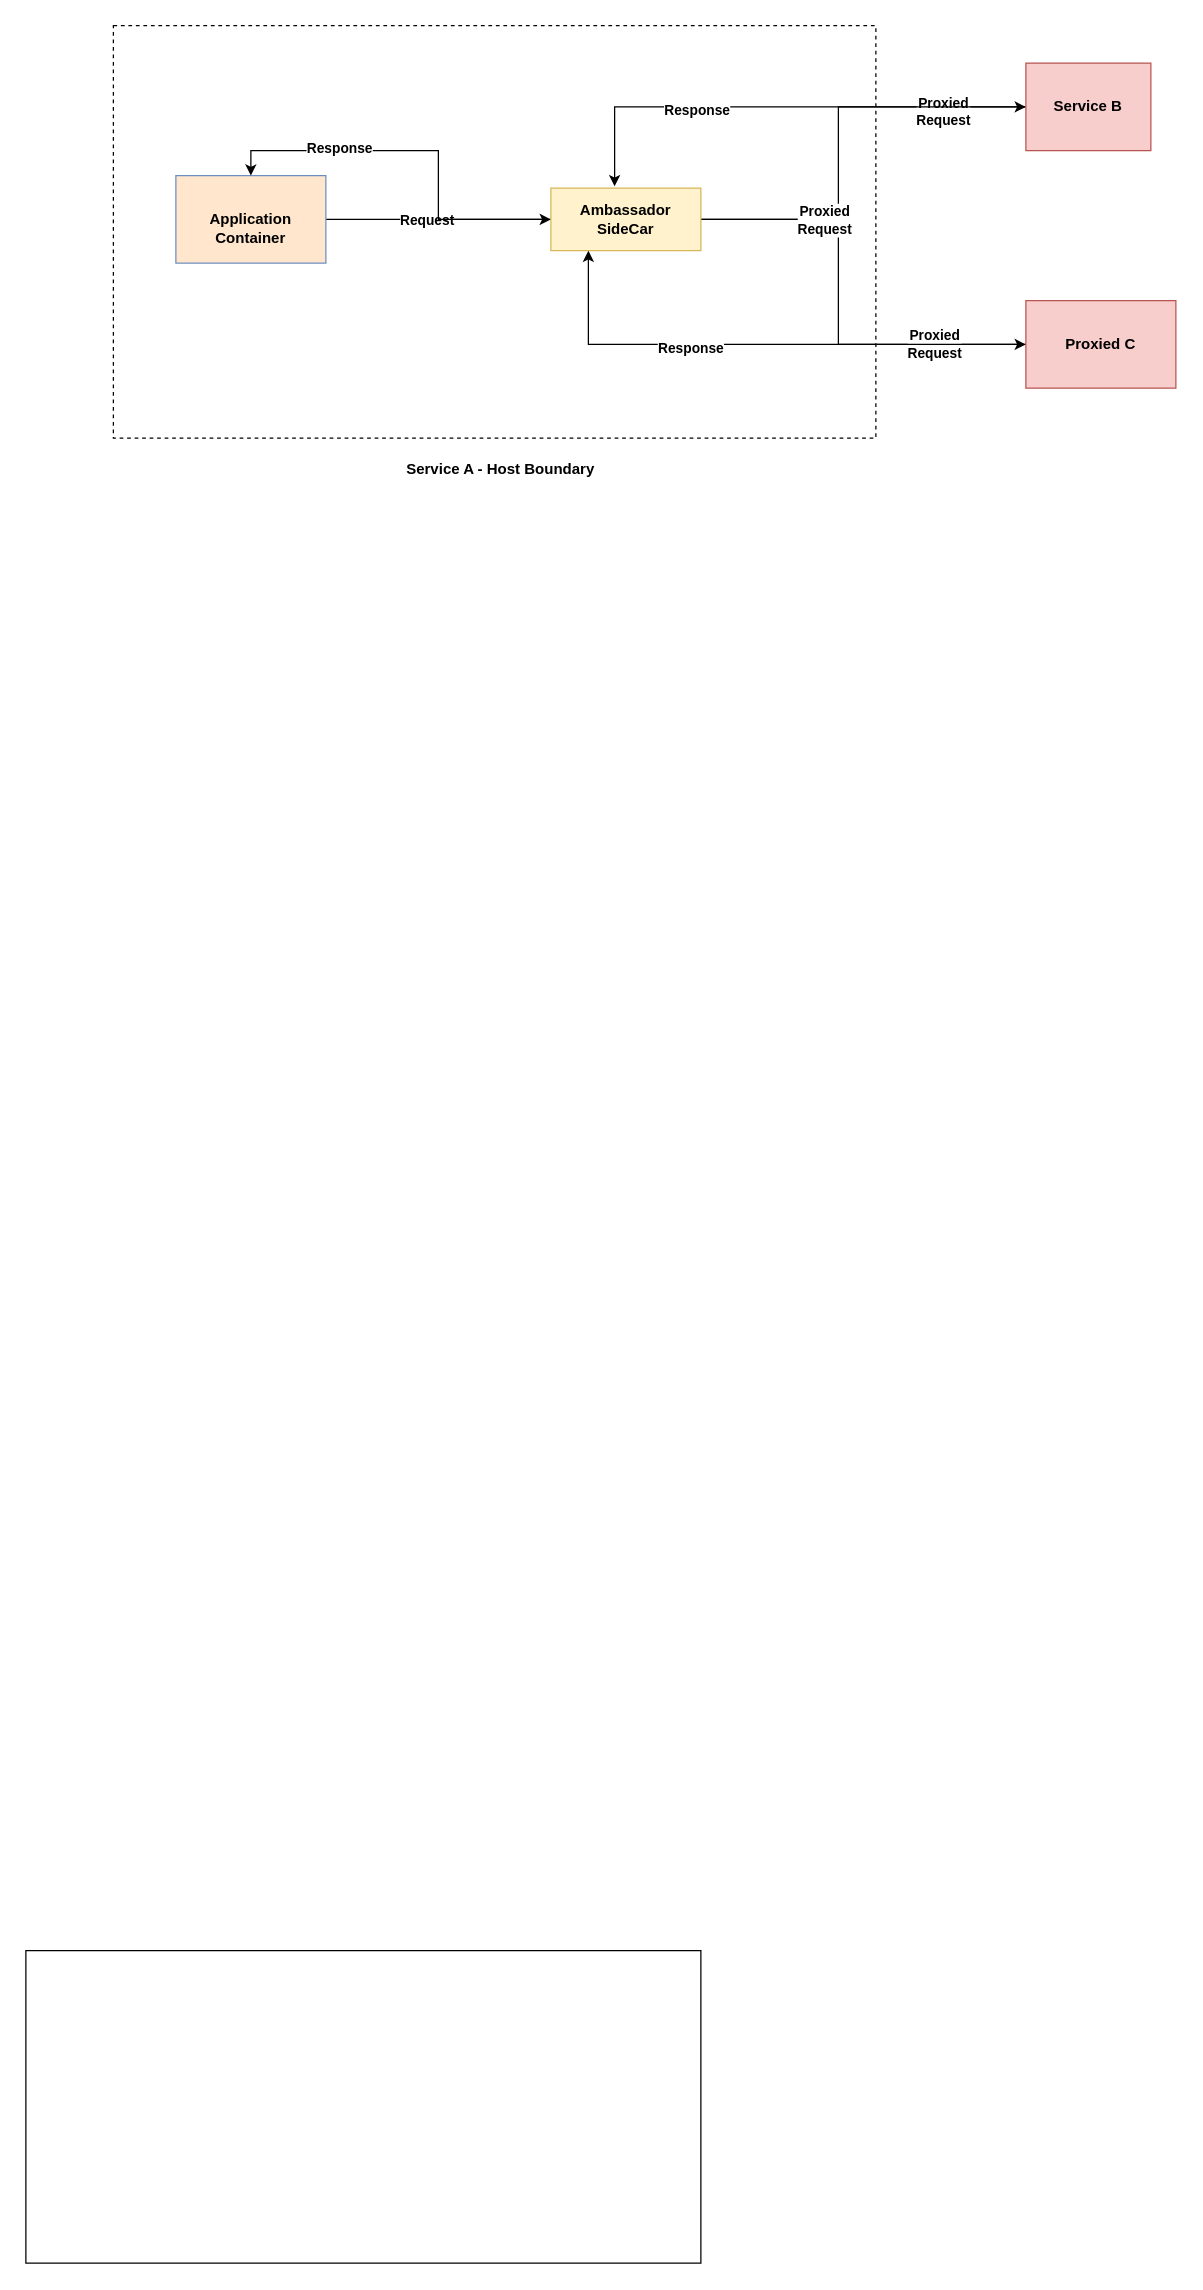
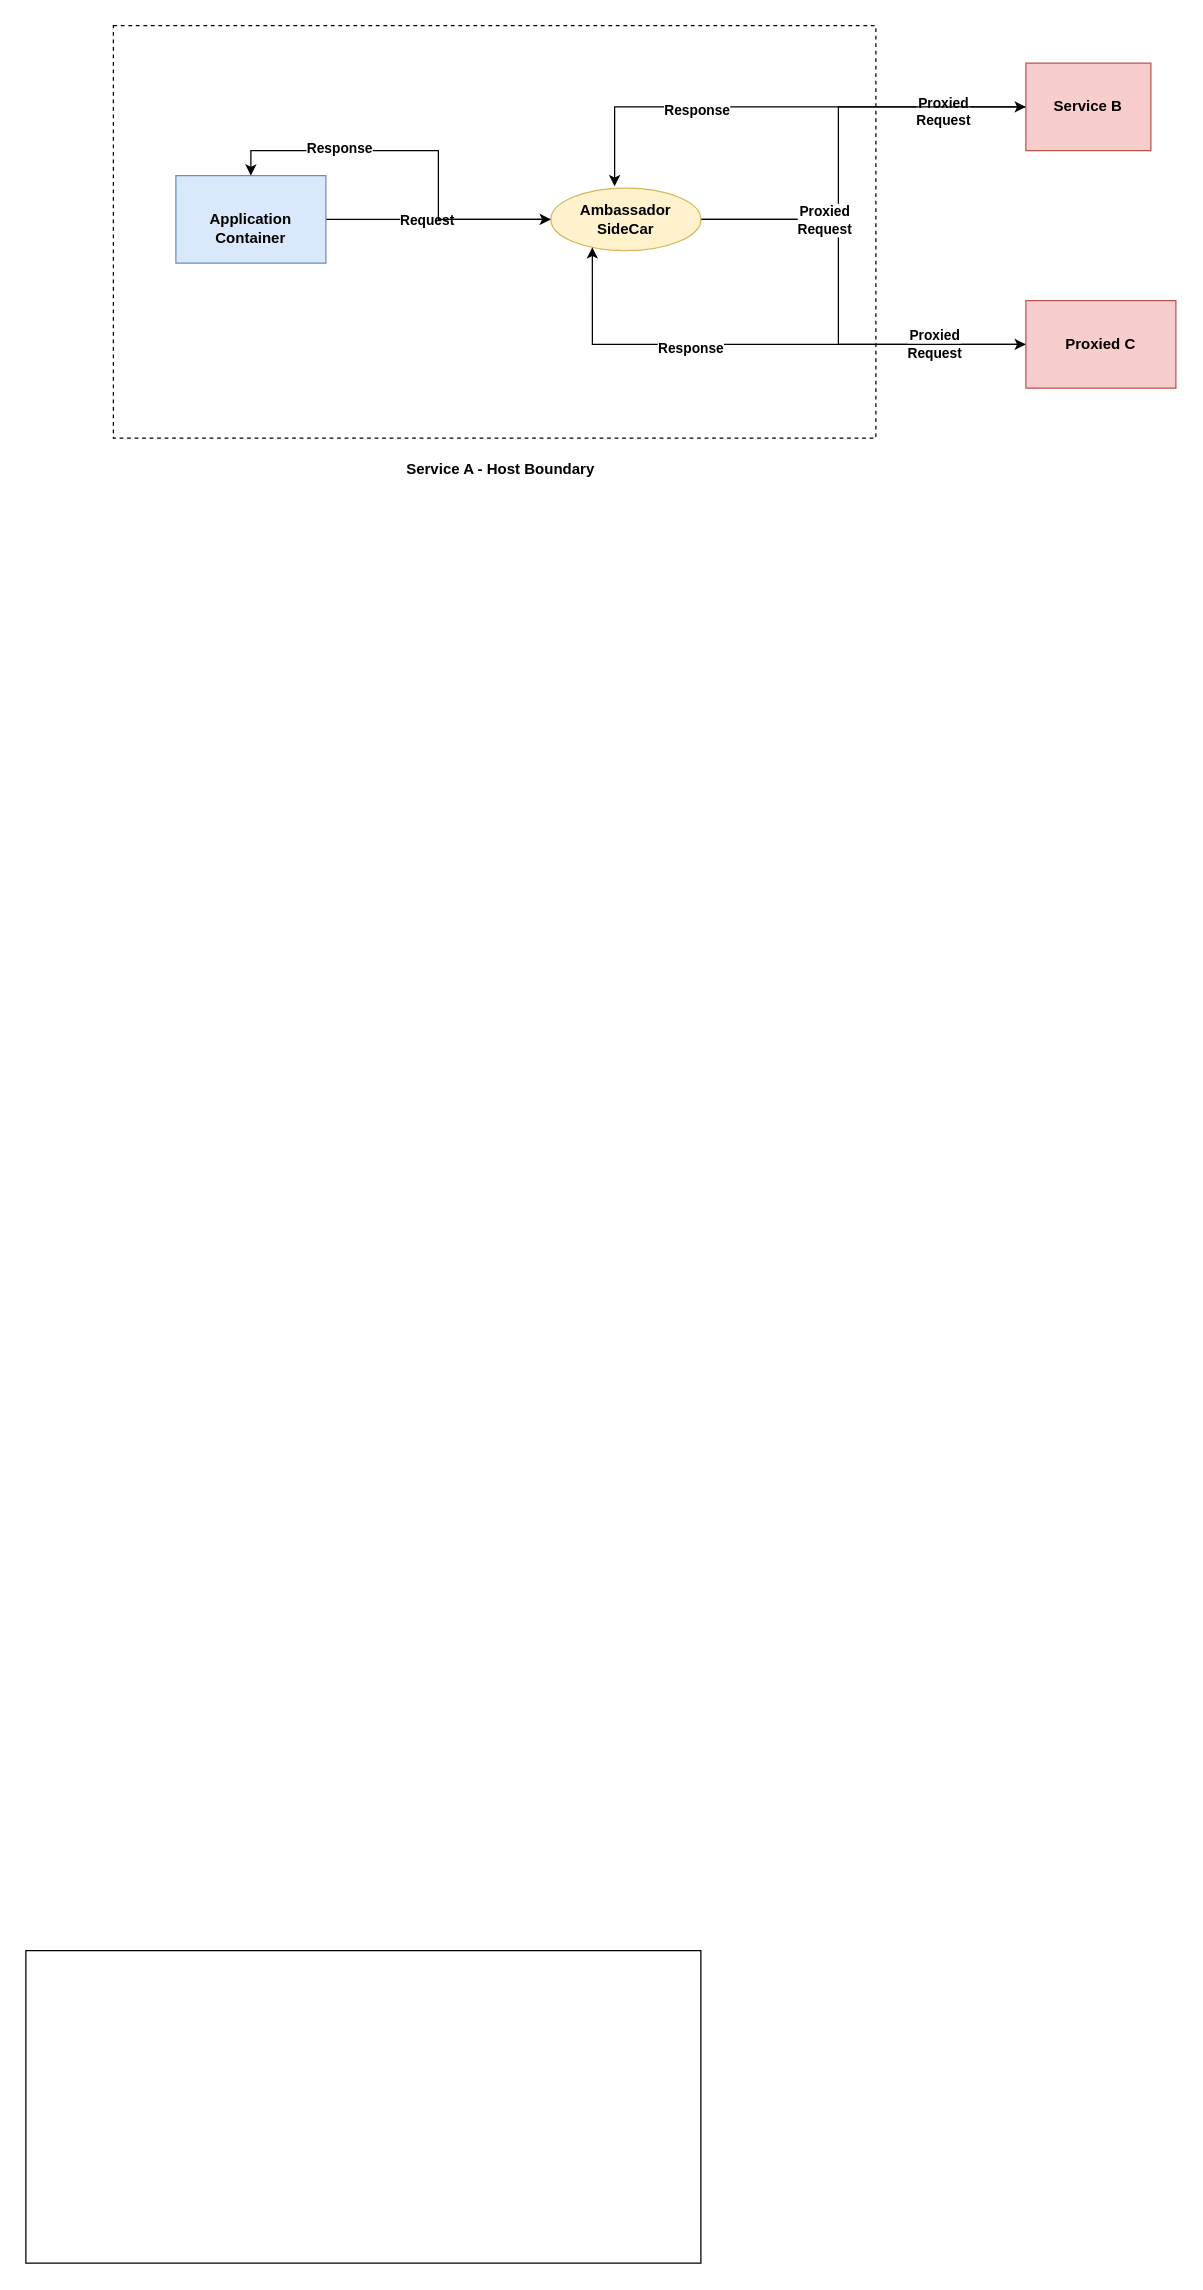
(251, 219) -> (251, 219)
(626, 219) -> (626, 219)
